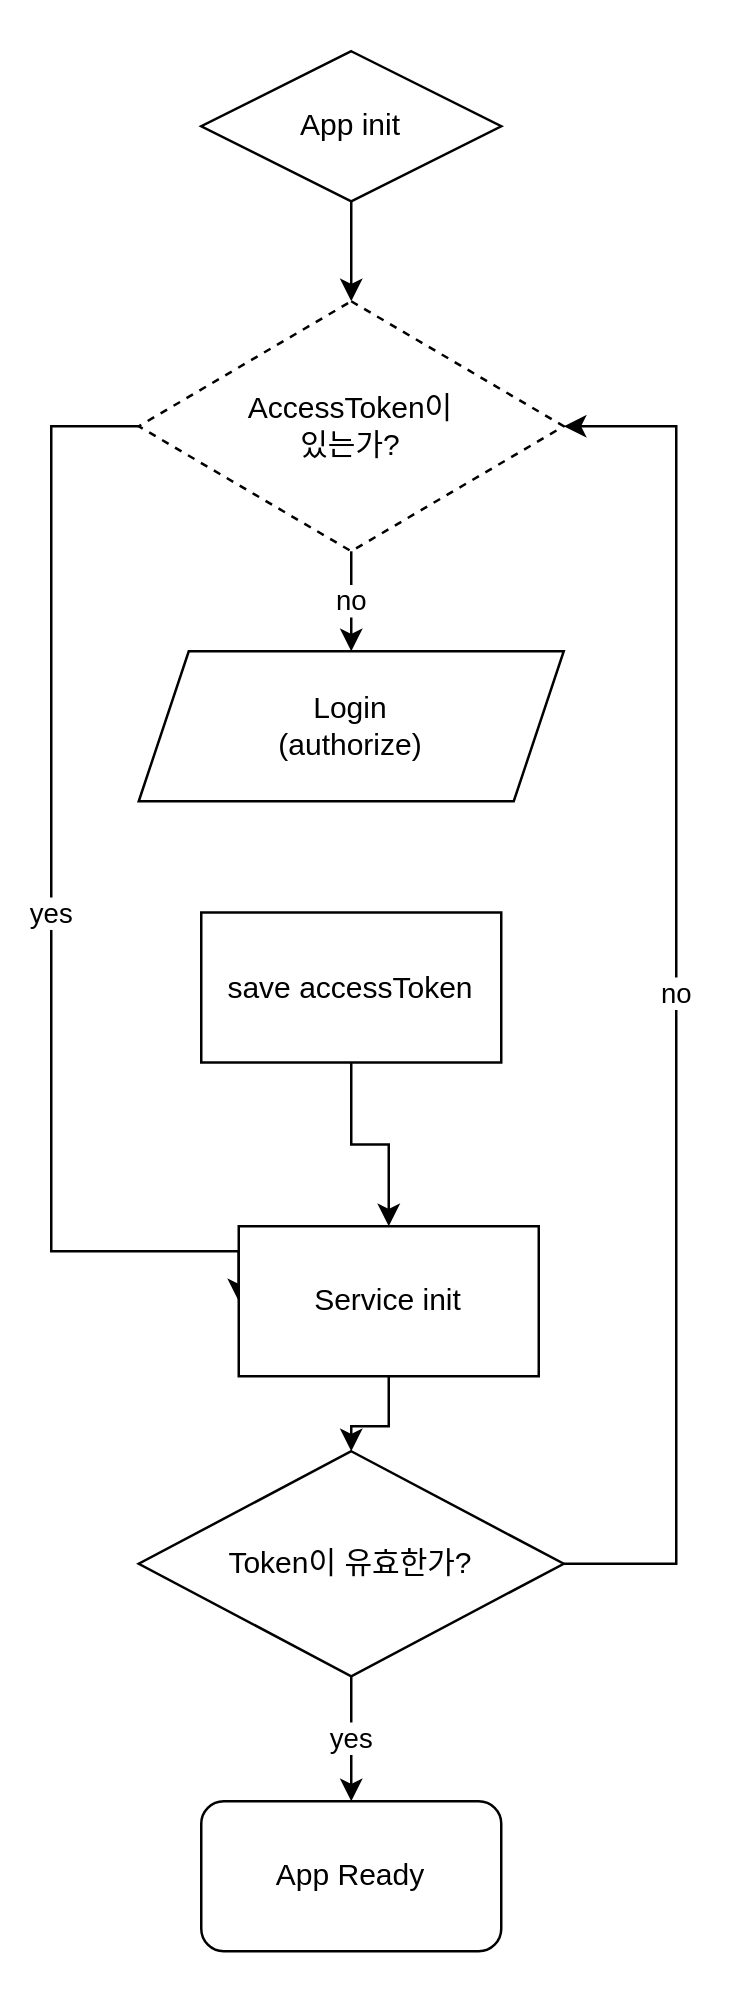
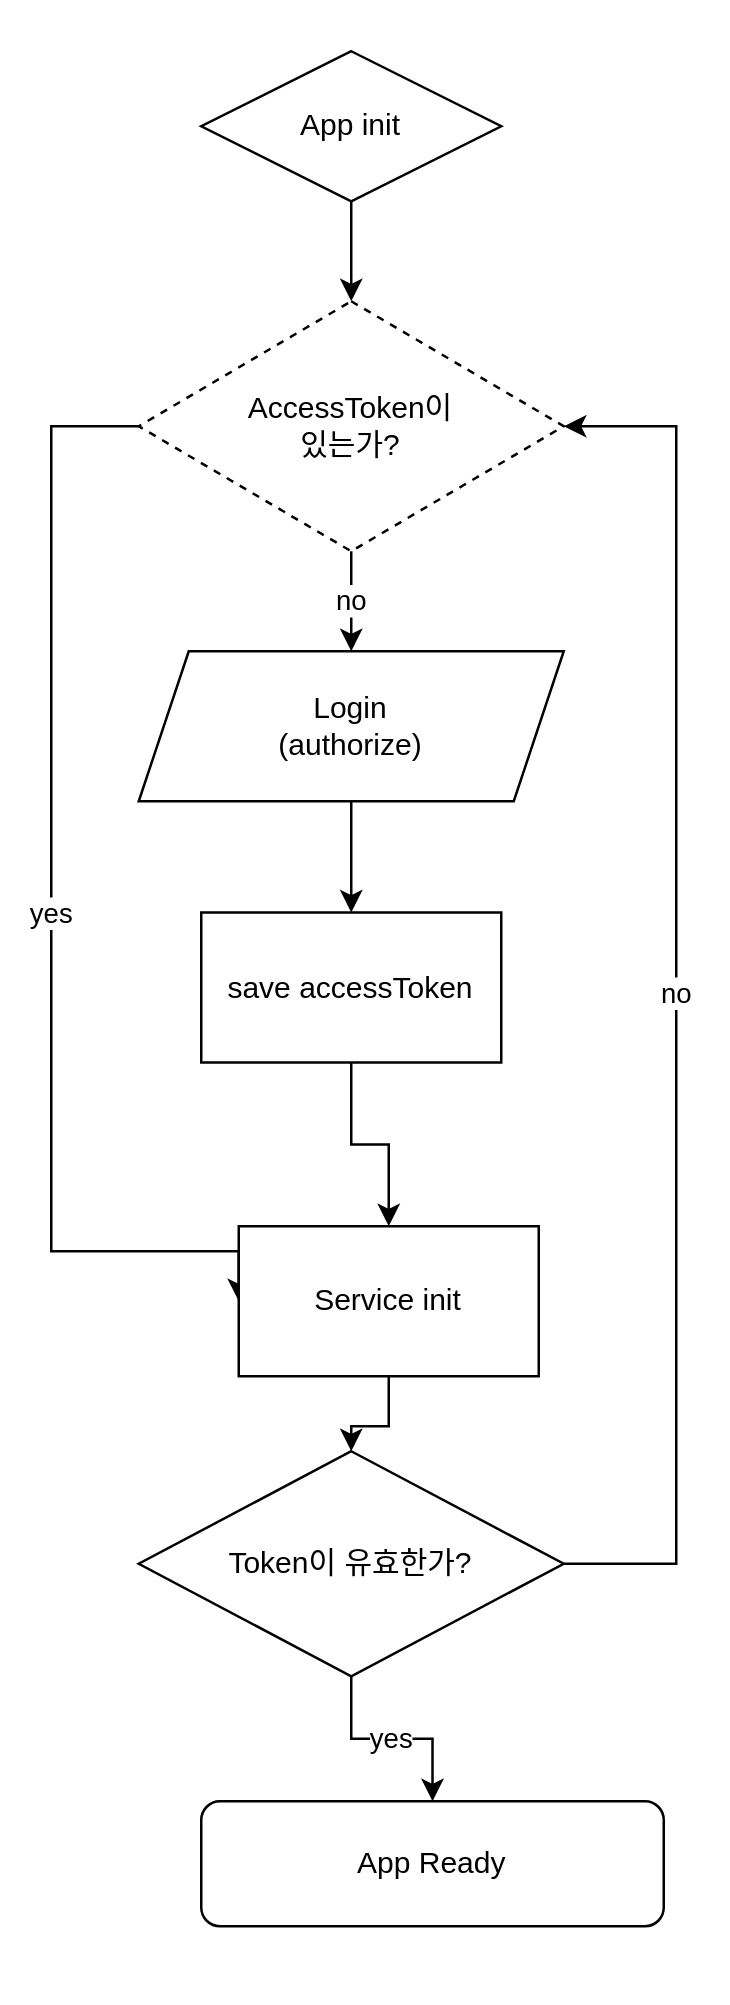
none -> (351, 848)
(351, 1876) -> (433, 1864)
